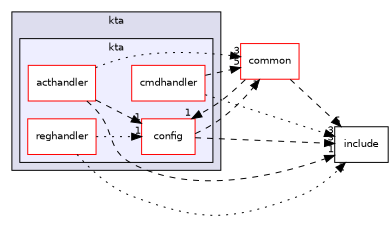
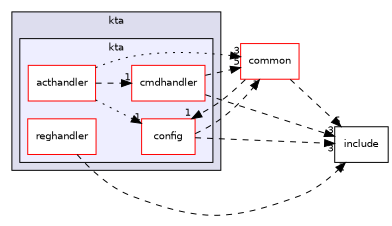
(114, 109) -> (114, 109)
(265, 114) -> (265, 114)
(117, 137) -> none
(189, 179) -> (109, 83)
(204, 215) -> (204, 215)
